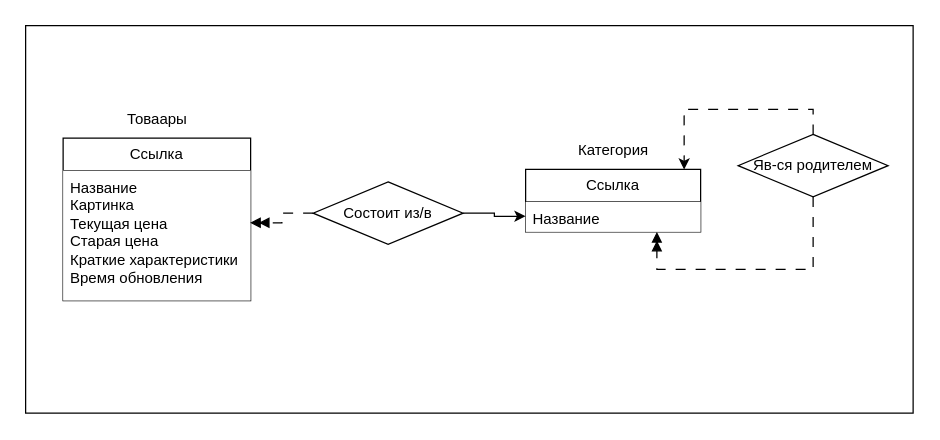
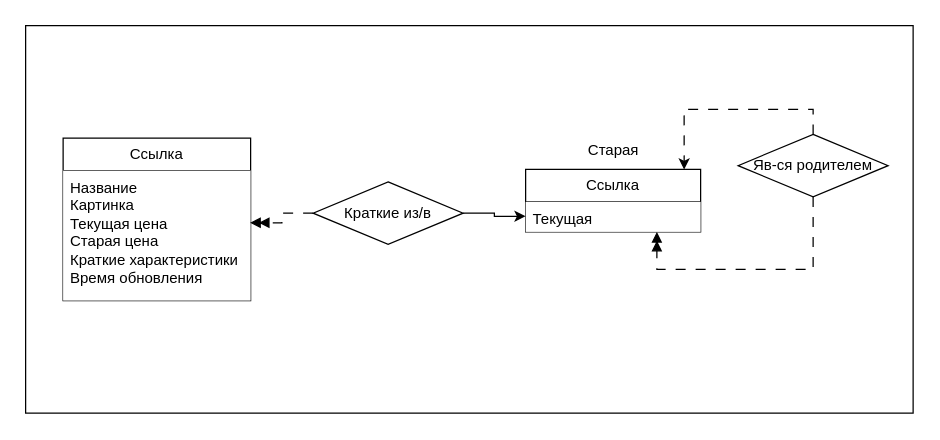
(157, 119) -> none
(614, 151) -> (614, 151)
(388, 213) -> (388, 213)
(567, 220) -> (563, 220)
